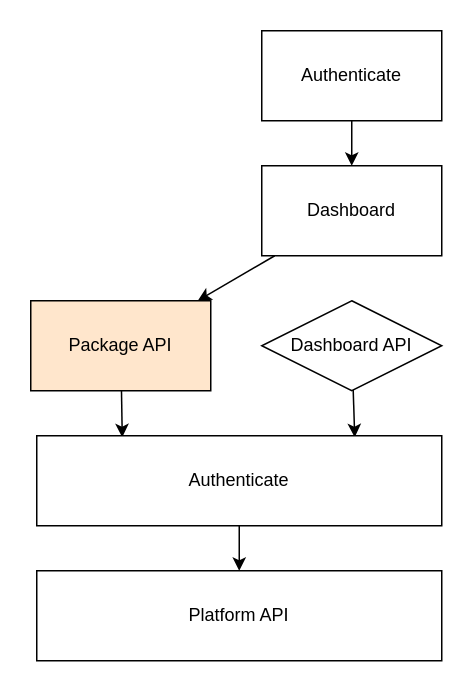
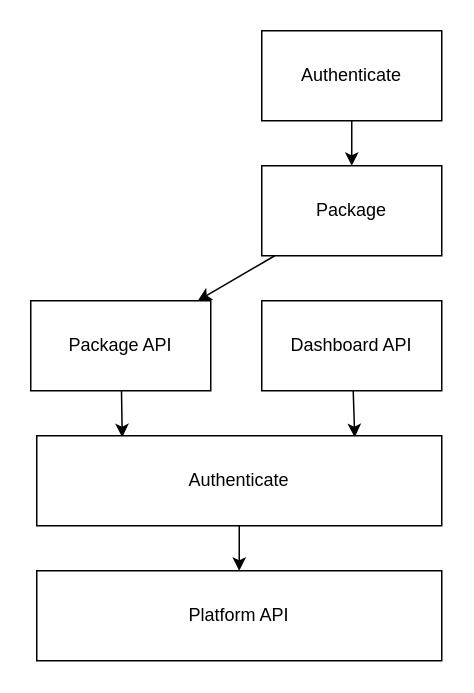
(352, 211) -> (352, 211)
(121, 346) -> (121, 346)
(352, 346) -> (352, 346)
